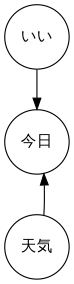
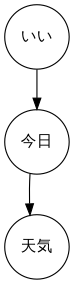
(44, 200) -> (29, 189)
